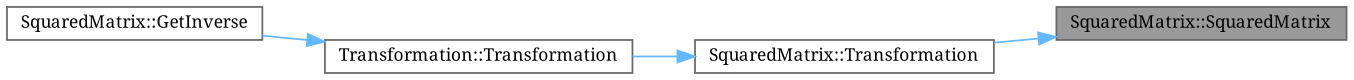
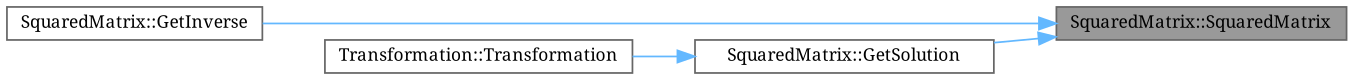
(285, 38) -> (651, 23)
(844, 56) -> (844, 56)
